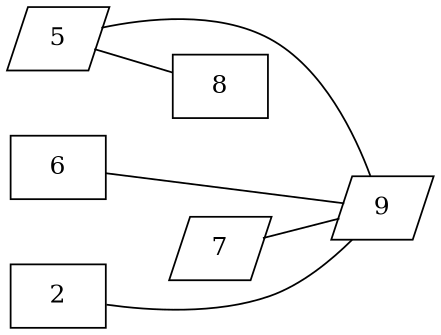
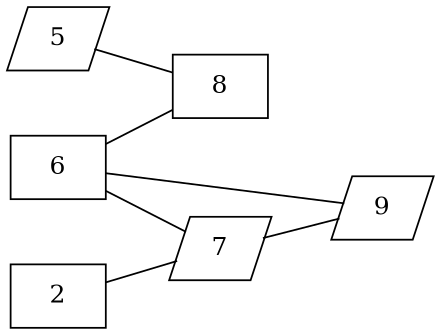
(270, 39) -> none
none -> (139, 127)
none -> (146, 211)
(239, 304) -> (141, 272)
